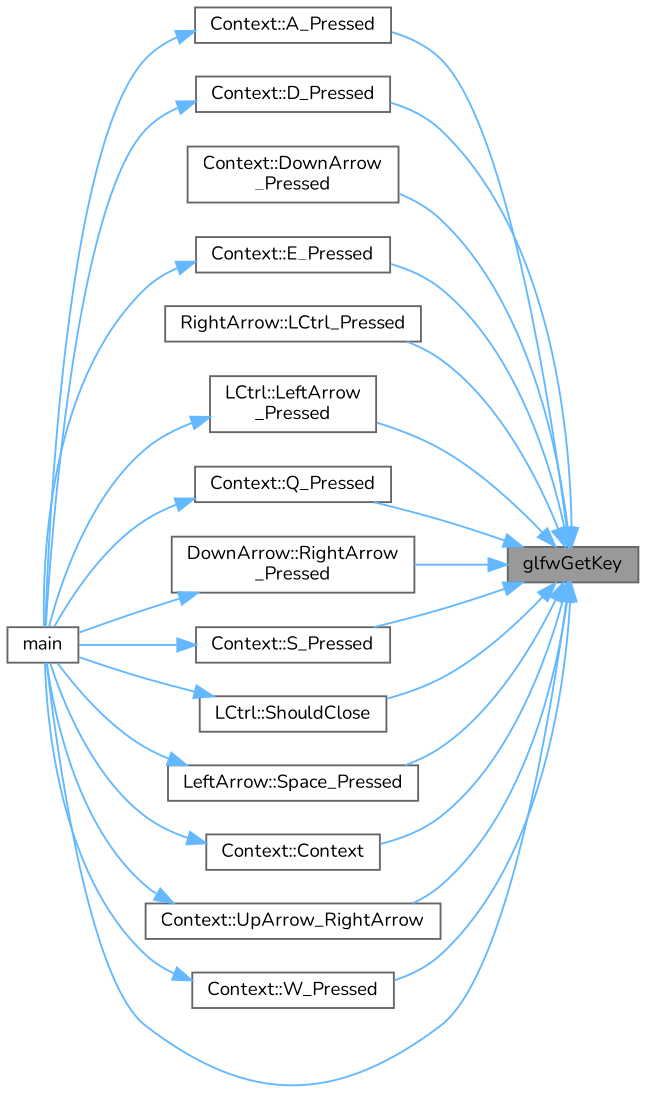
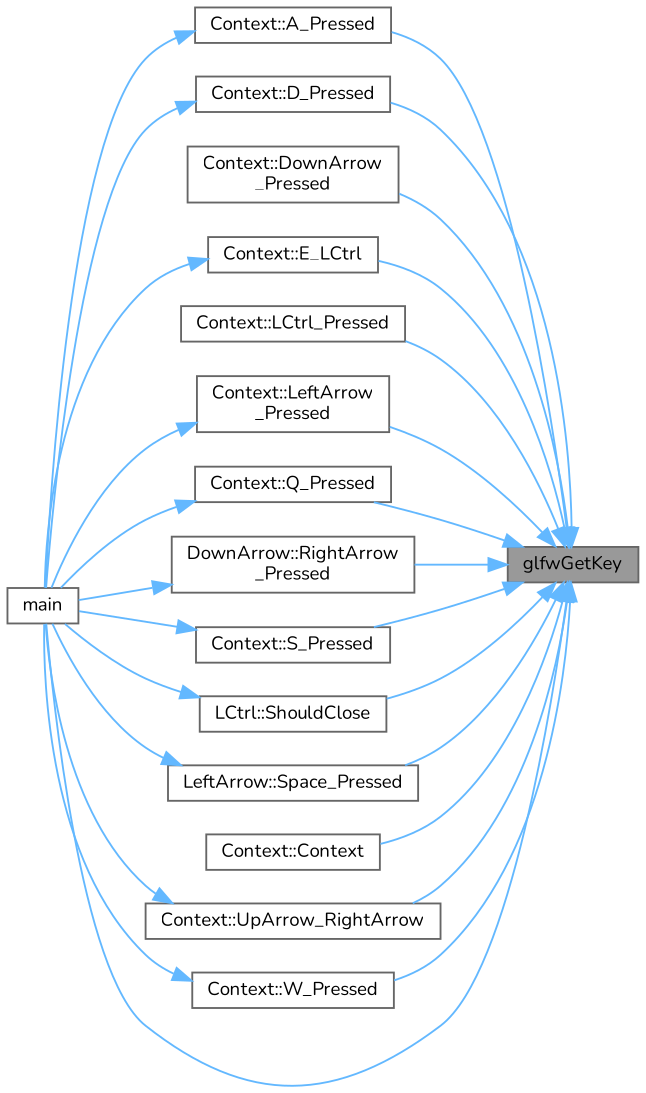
(293, 255) -> (293, 255)
(293, 324) -> (293, 324)
(293, 404) -> (293, 404)
(100, 767) -> none
